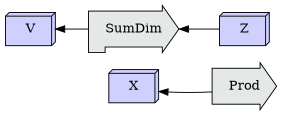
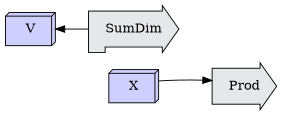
(244, 29) -> none
(190, 92) -> (181, 80)
